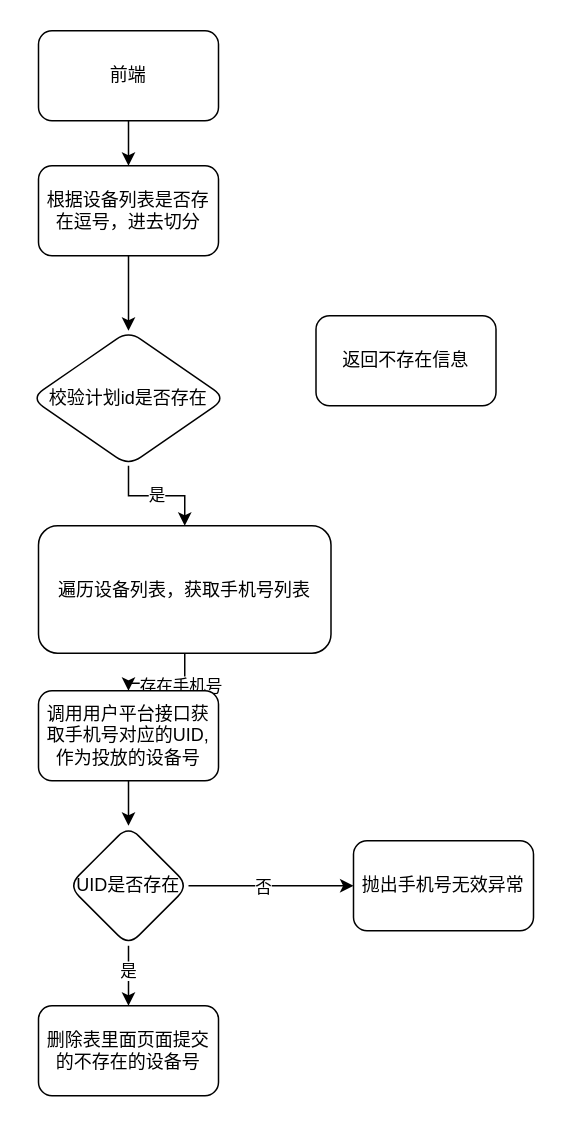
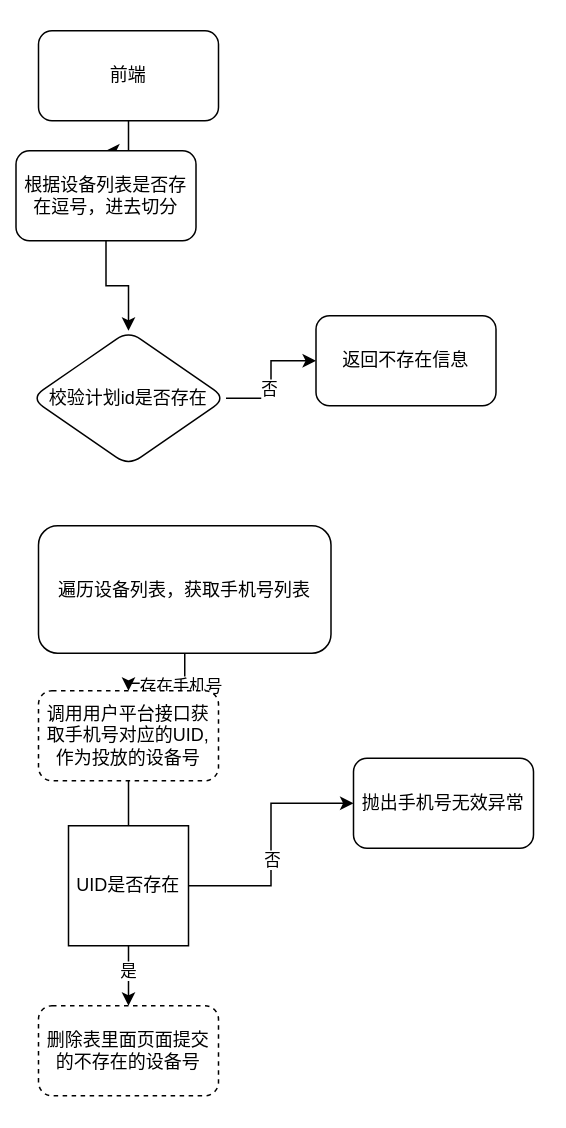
(128, 211) -> (106, 196)
none -> (271, 385)
(151, 496) -> none
(128, 736) -> (128, 736)
(128, 814) -> (128, 819)
(128, 886) -> (128, 886)
(443, 886) -> (443, 803)
(128, 1051) -> (128, 1051)
